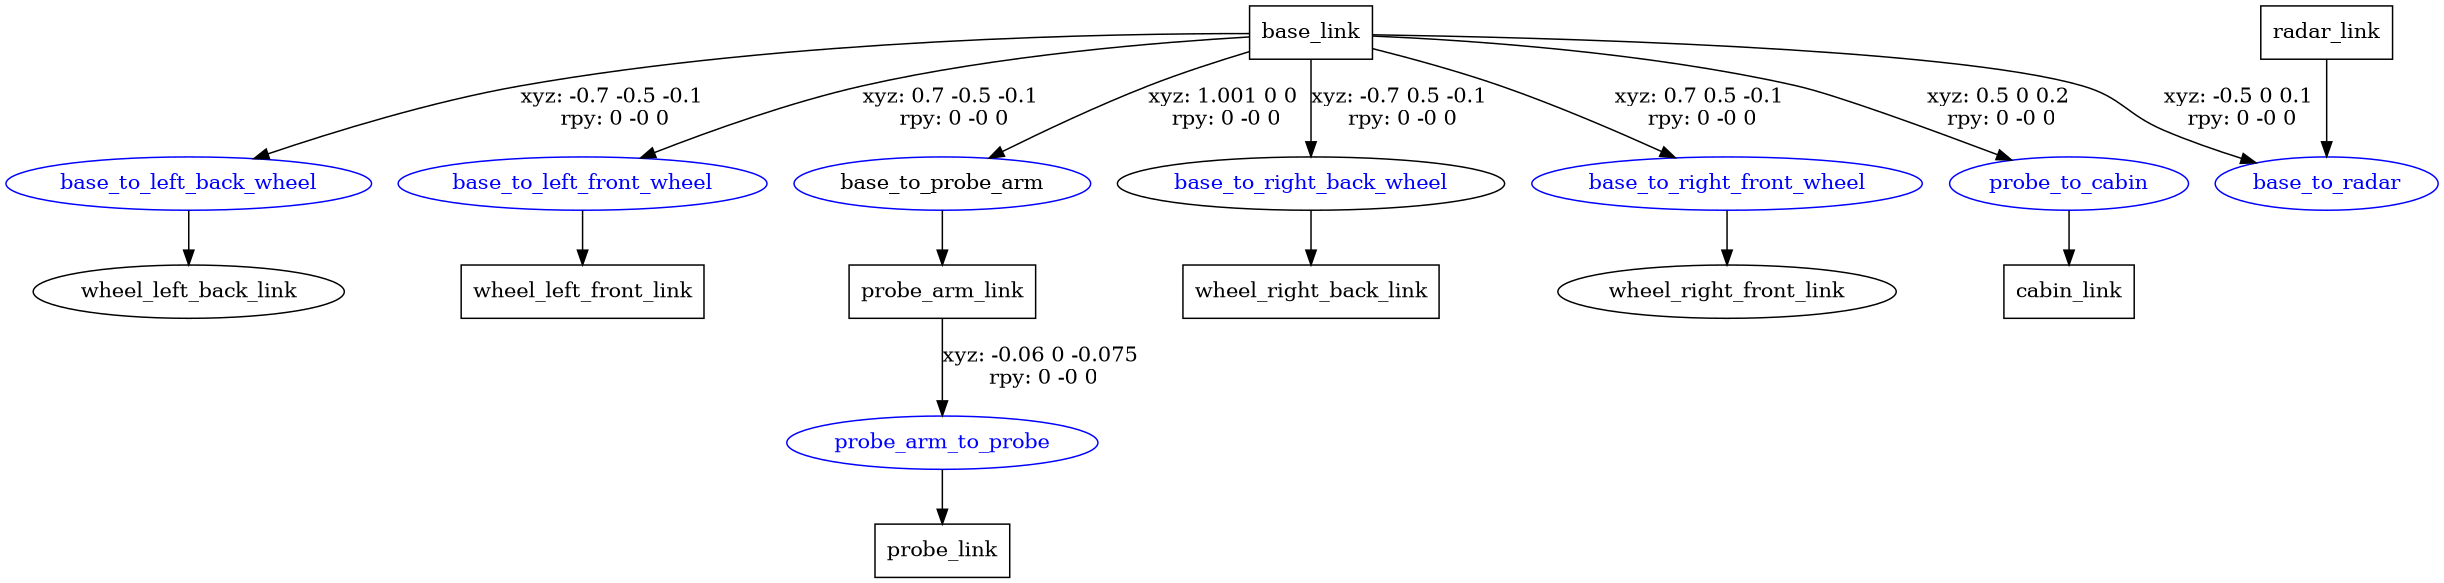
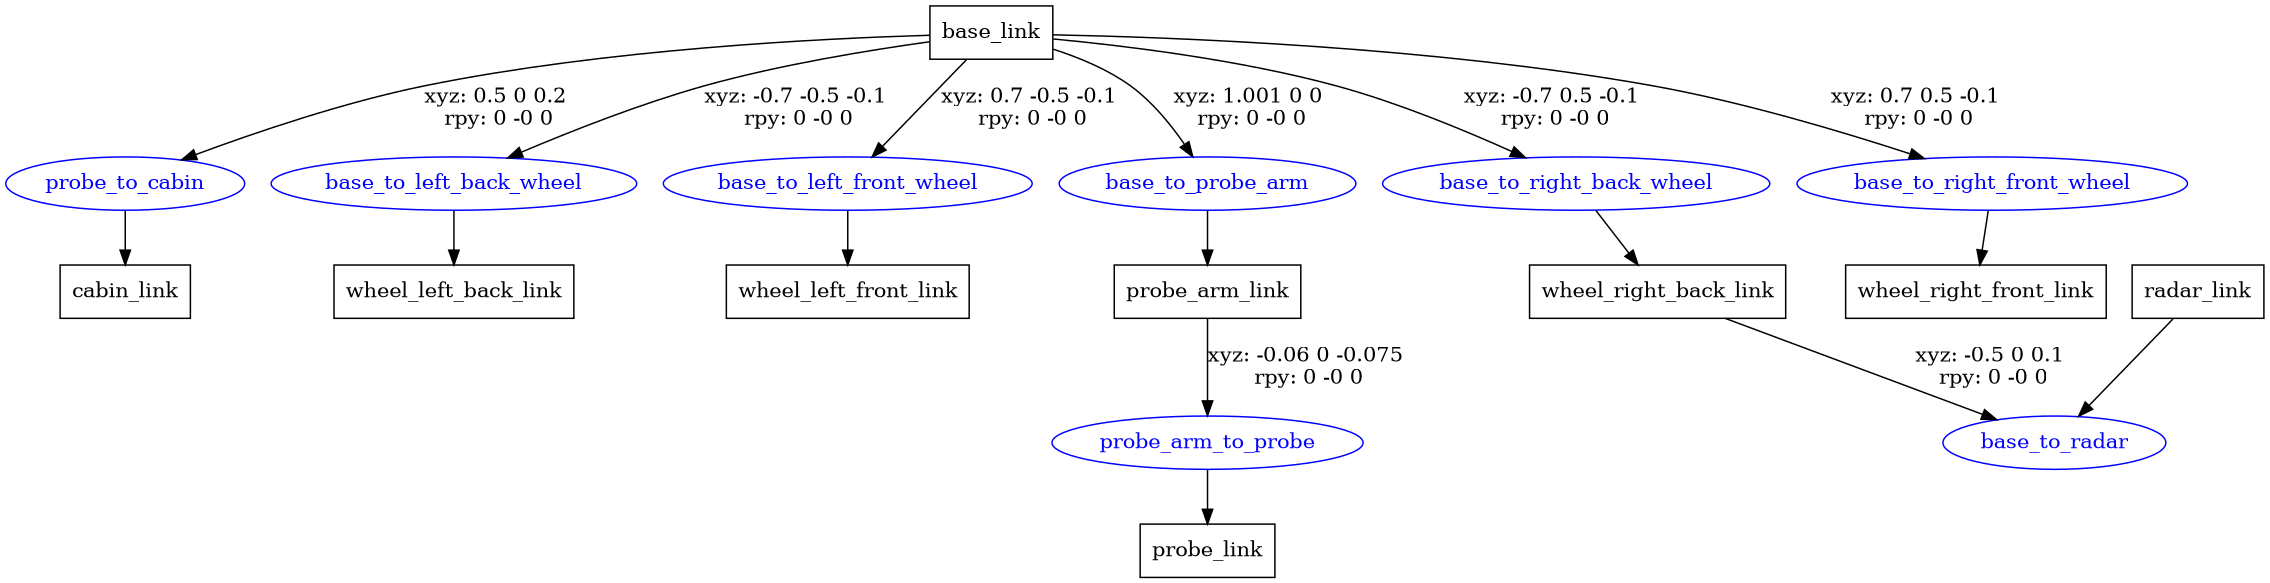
(1816, 52) -> (1854, 366)
(942, 184) -> (1208, 184)
(1311, 184) -> (1576, 184)
(189, 292) -> (454, 292)
(1727, 292) -> (1976, 292)
